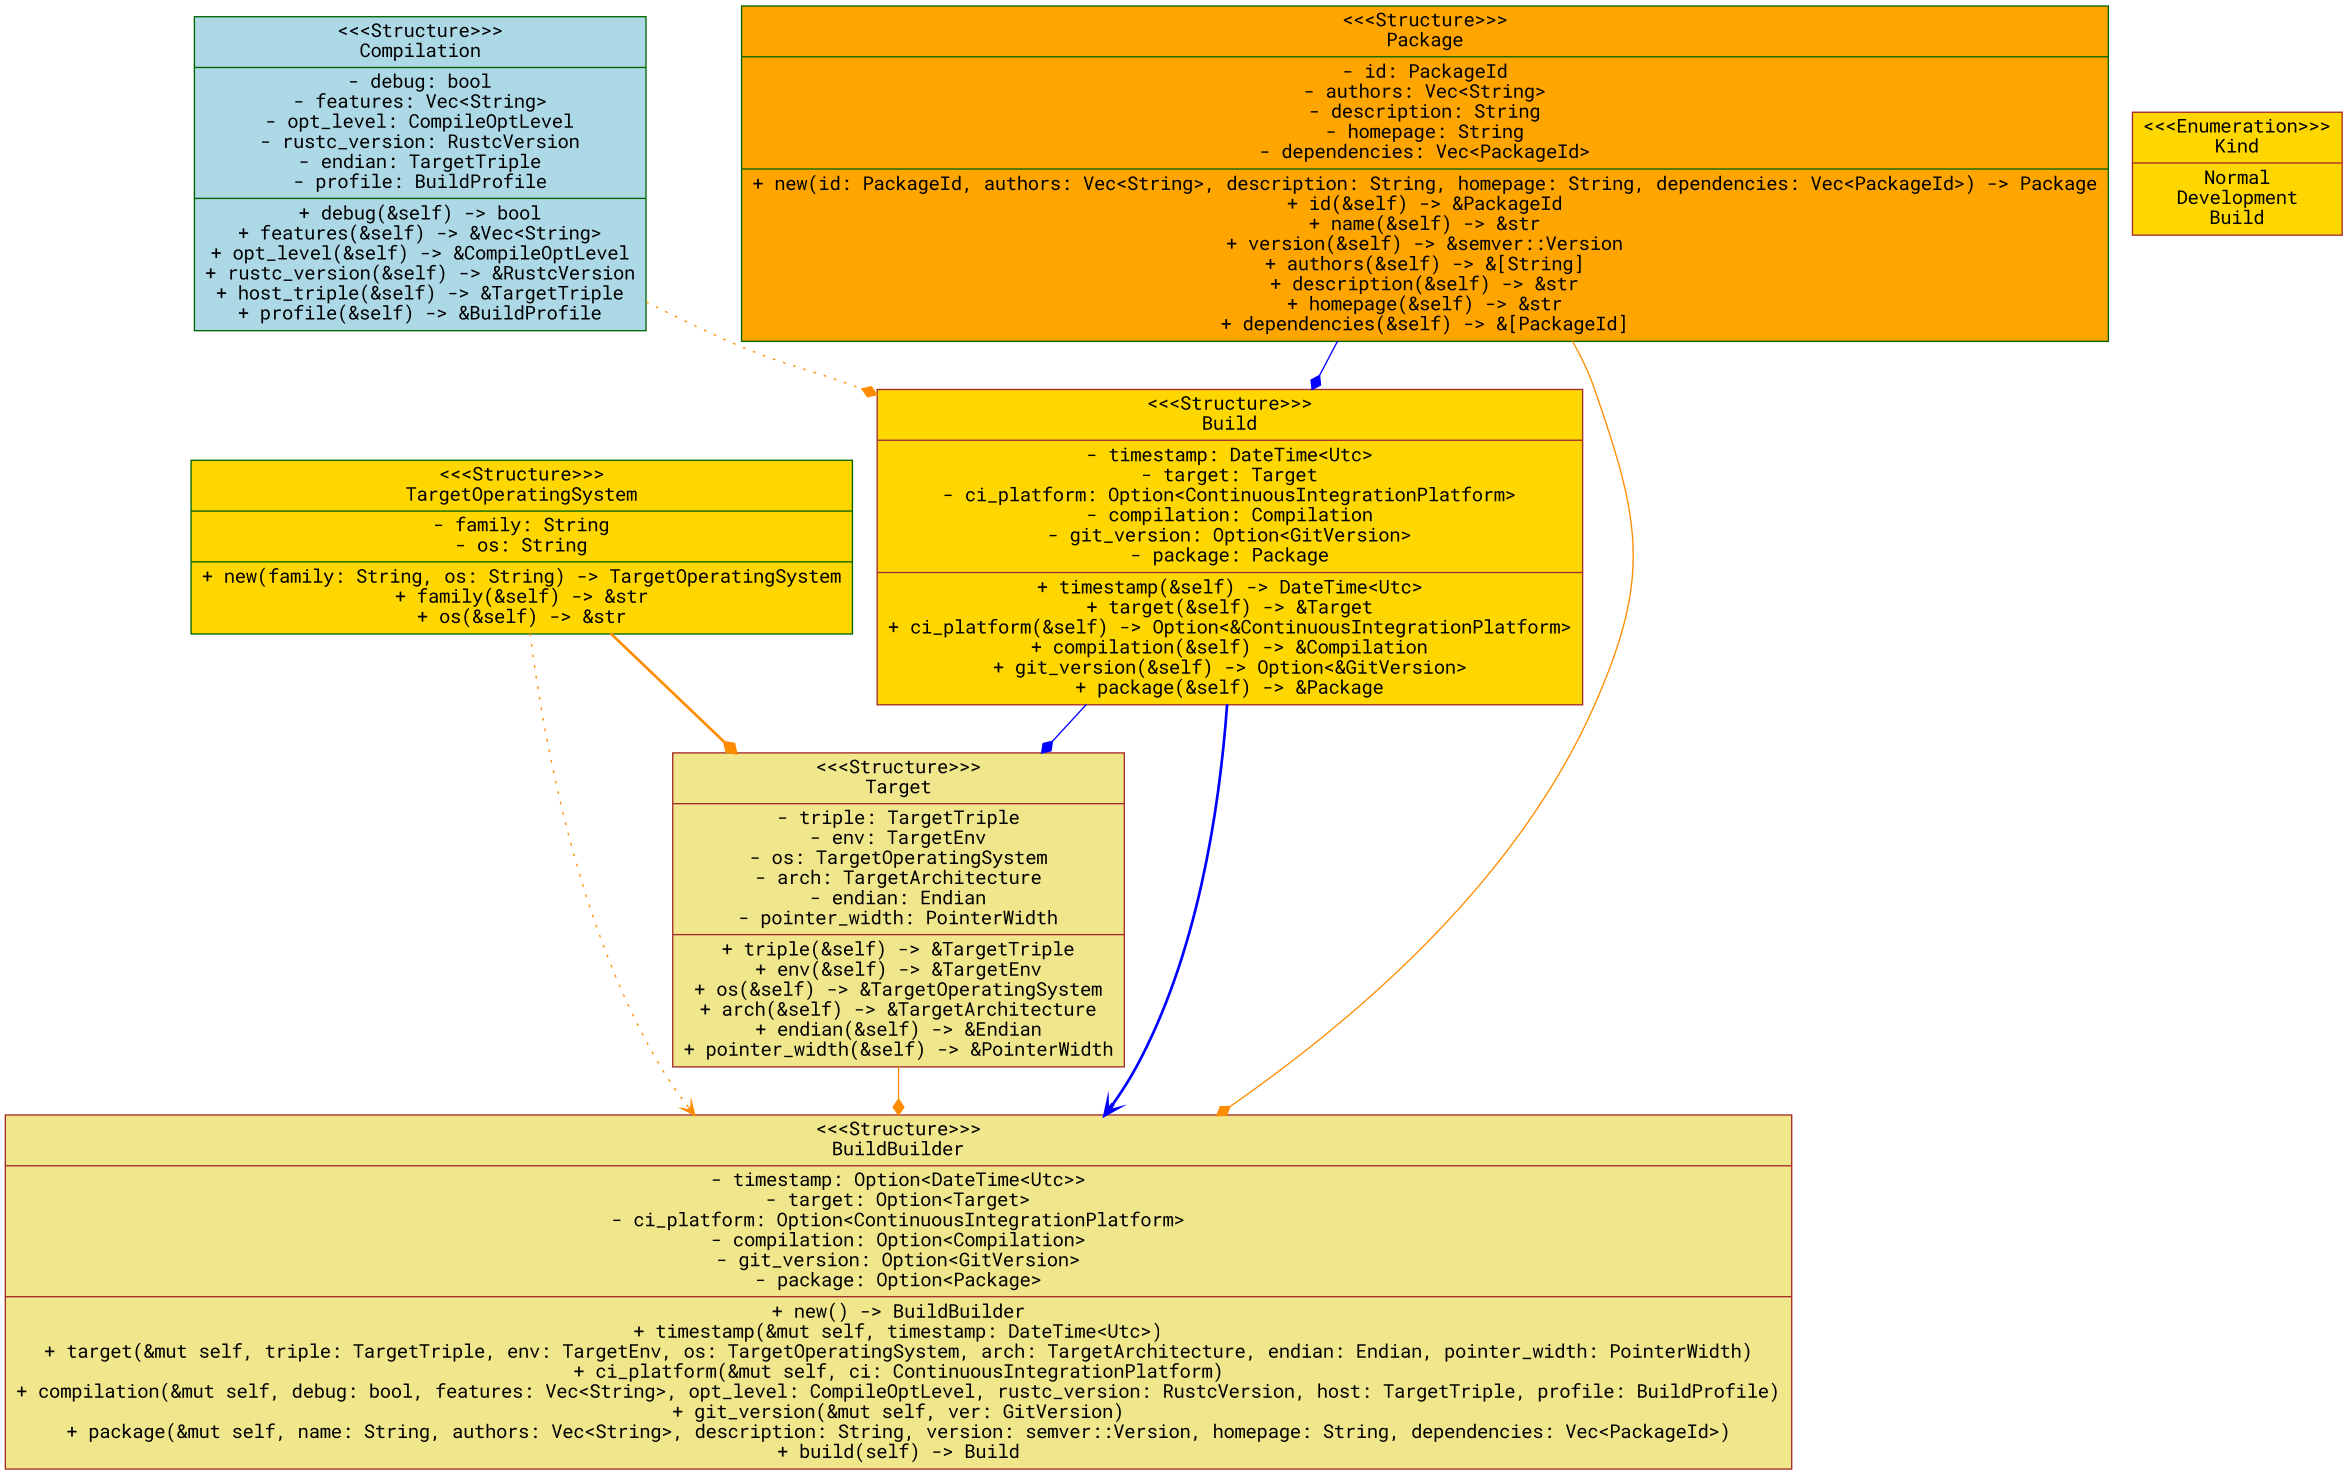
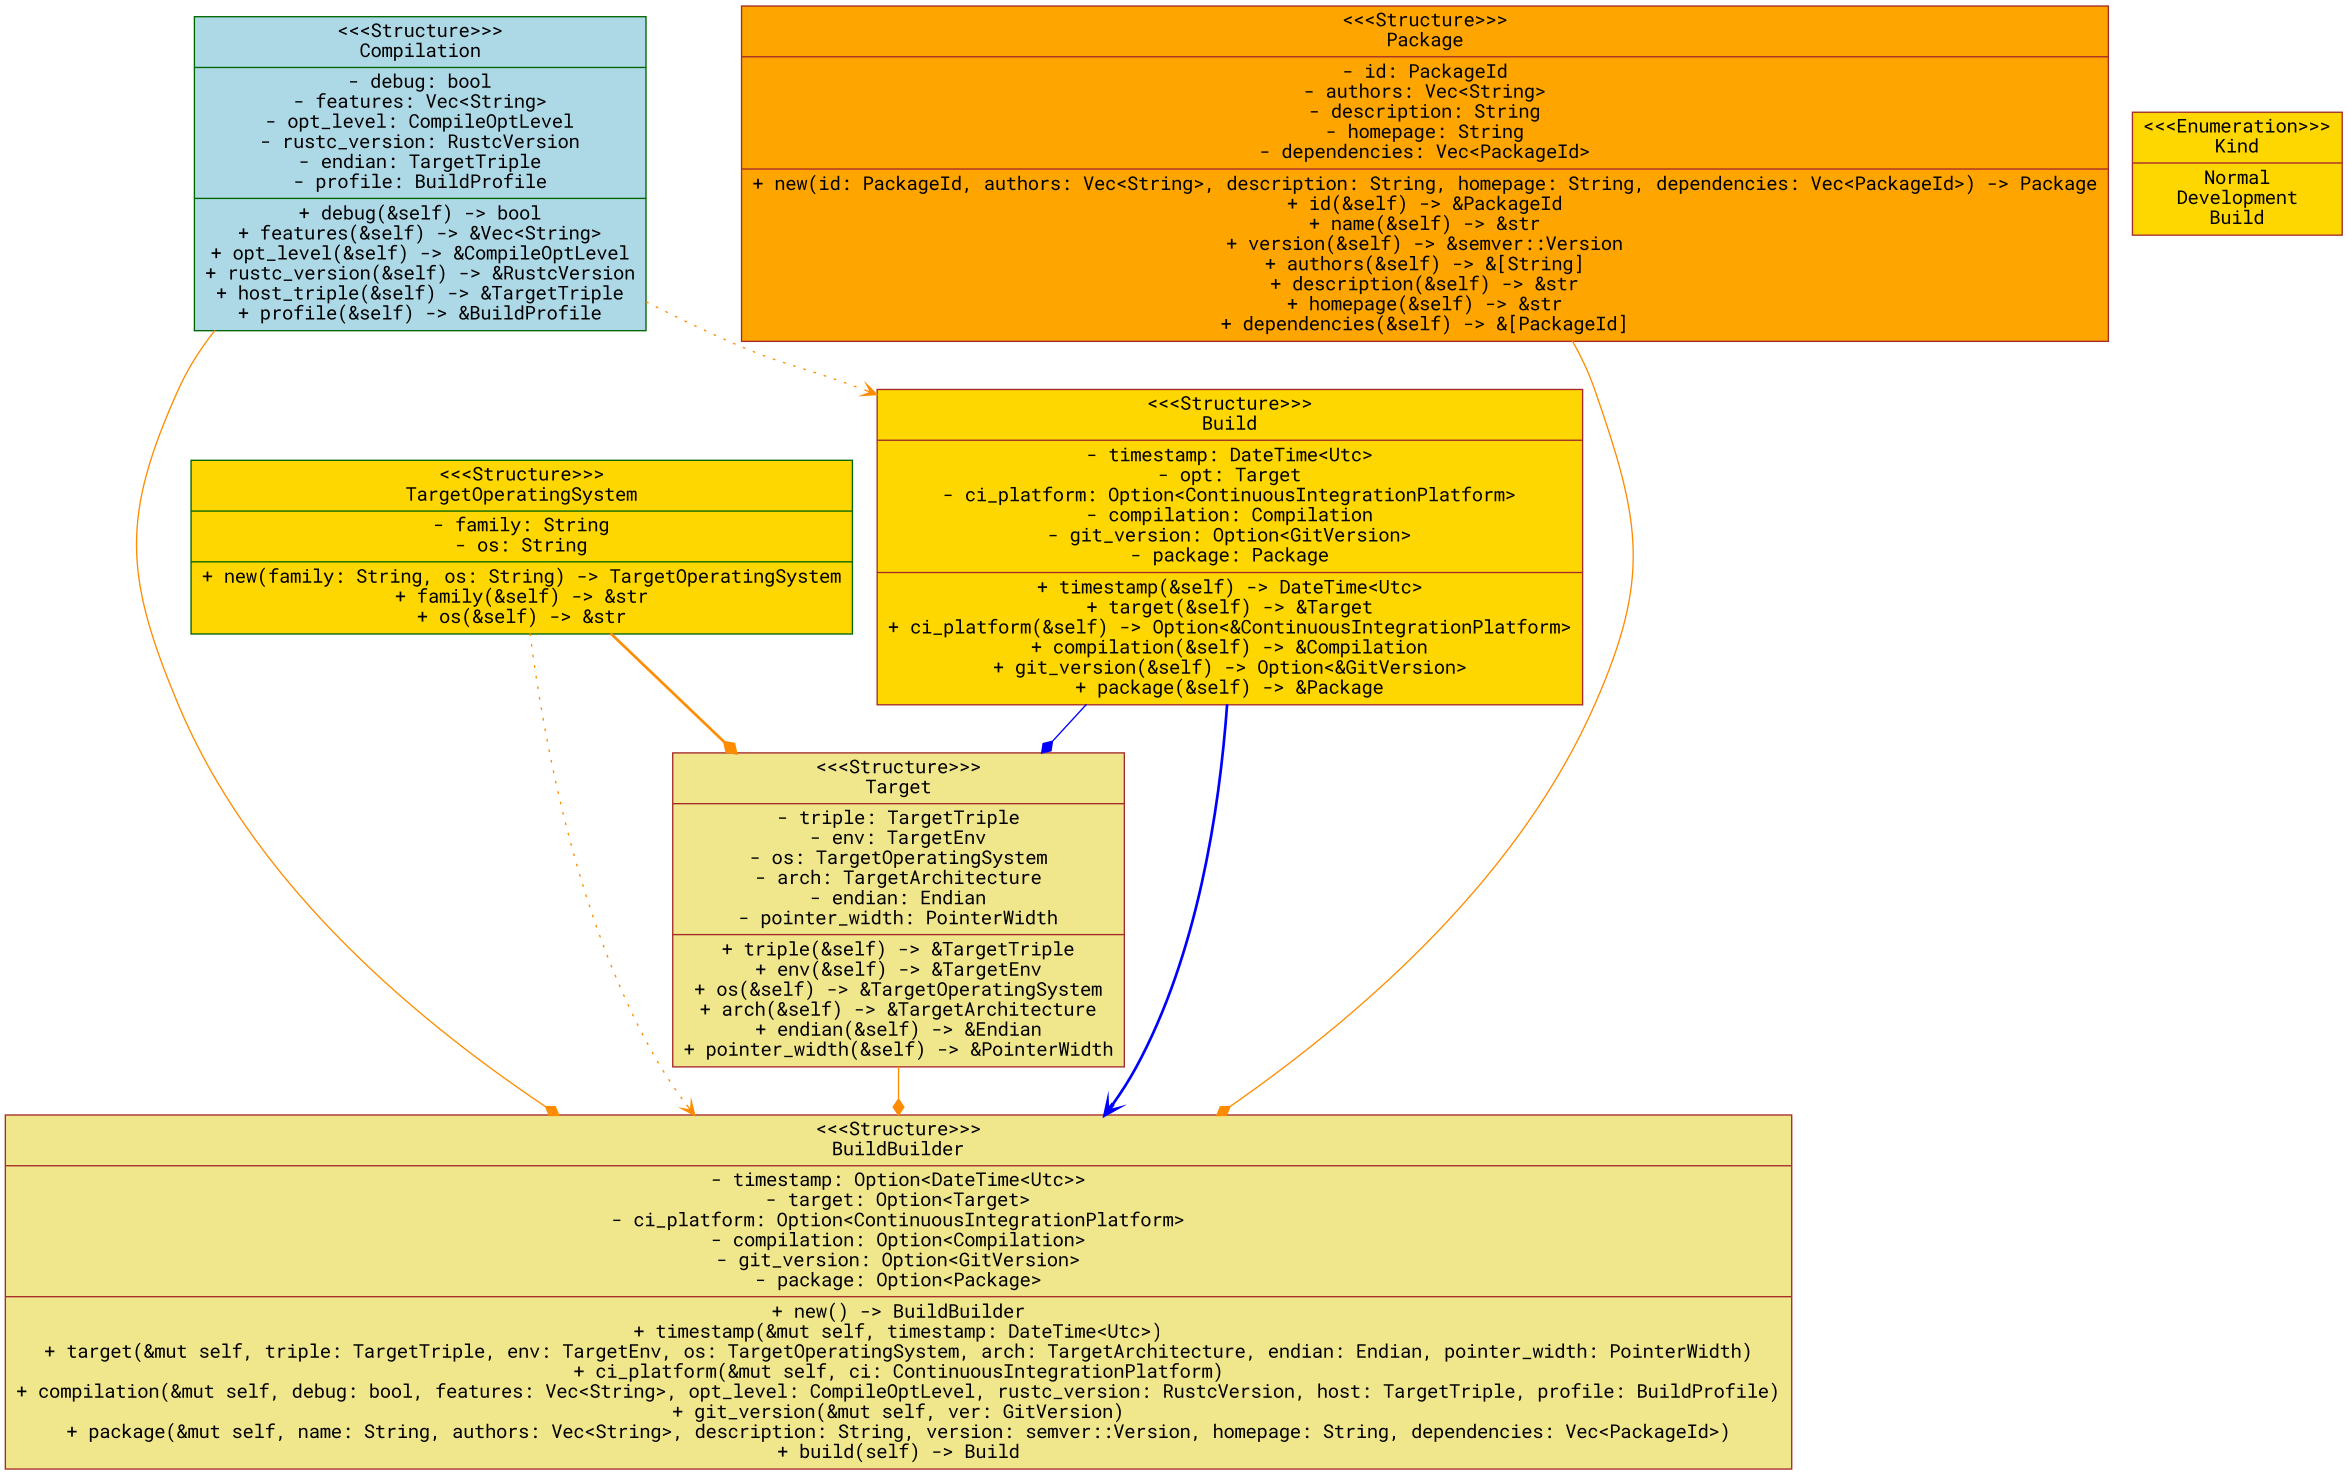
(1425, 174) -> (1425, 174)
(752, 351) -> (752, 351)
(1329, 358) -> none
(1230, 476) -> (1230, 476)
none -> (213, 773)
